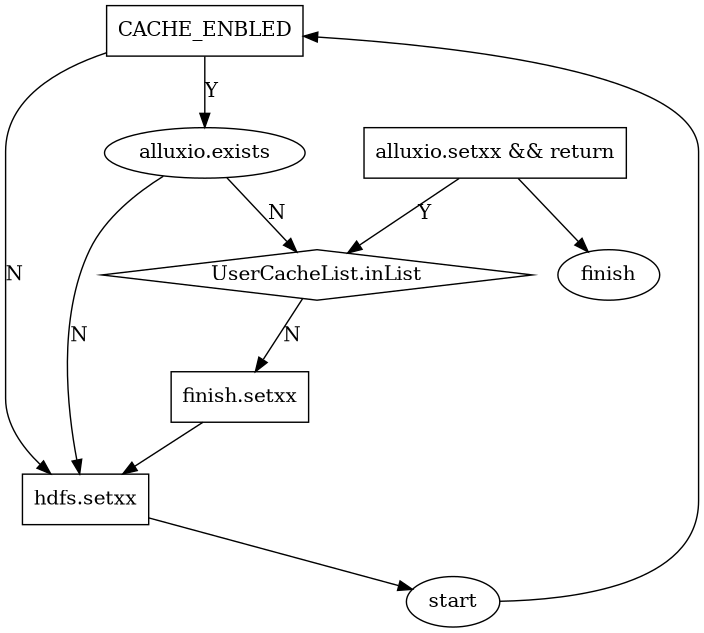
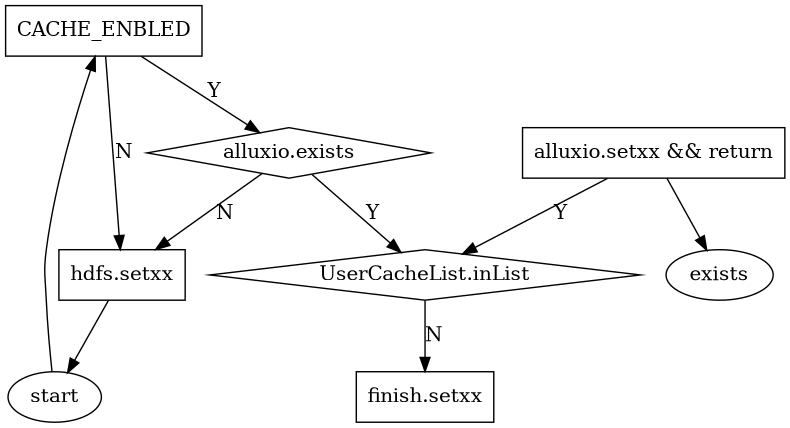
(205, 153) -> (289, 153)
(277, 214) -> (373, 214)
(609, 275) -> (720, 275)
(169, 444) -> none
